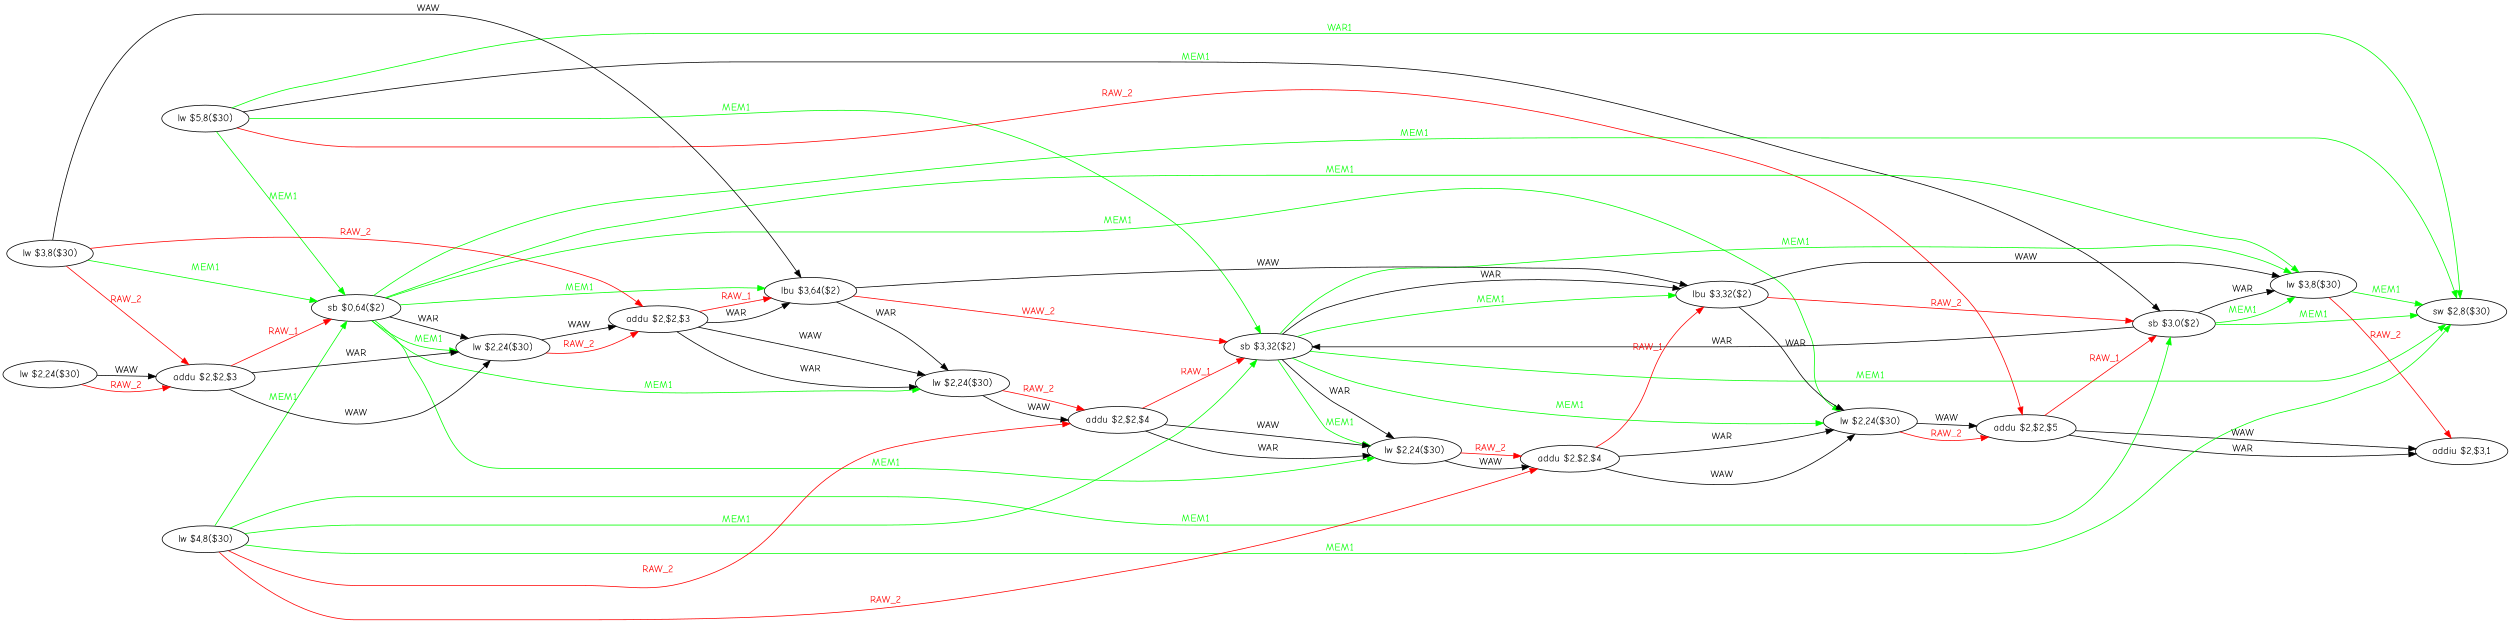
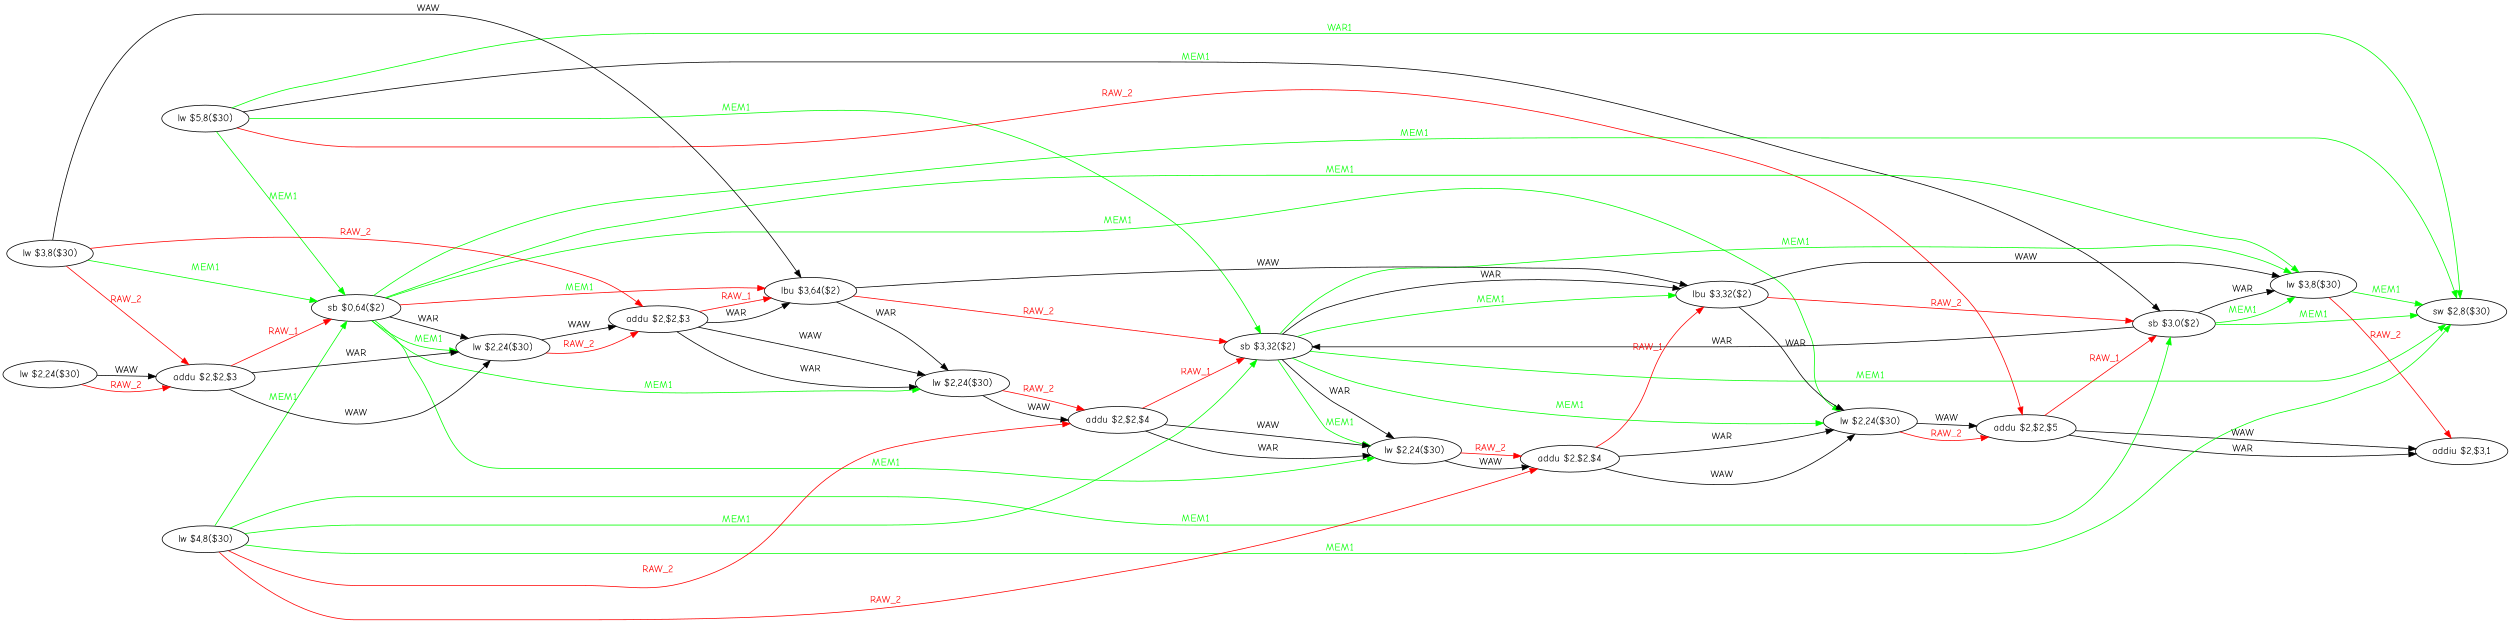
(578, 294) -> (578, 294)
(1039, 311) -> (1039, 311)
